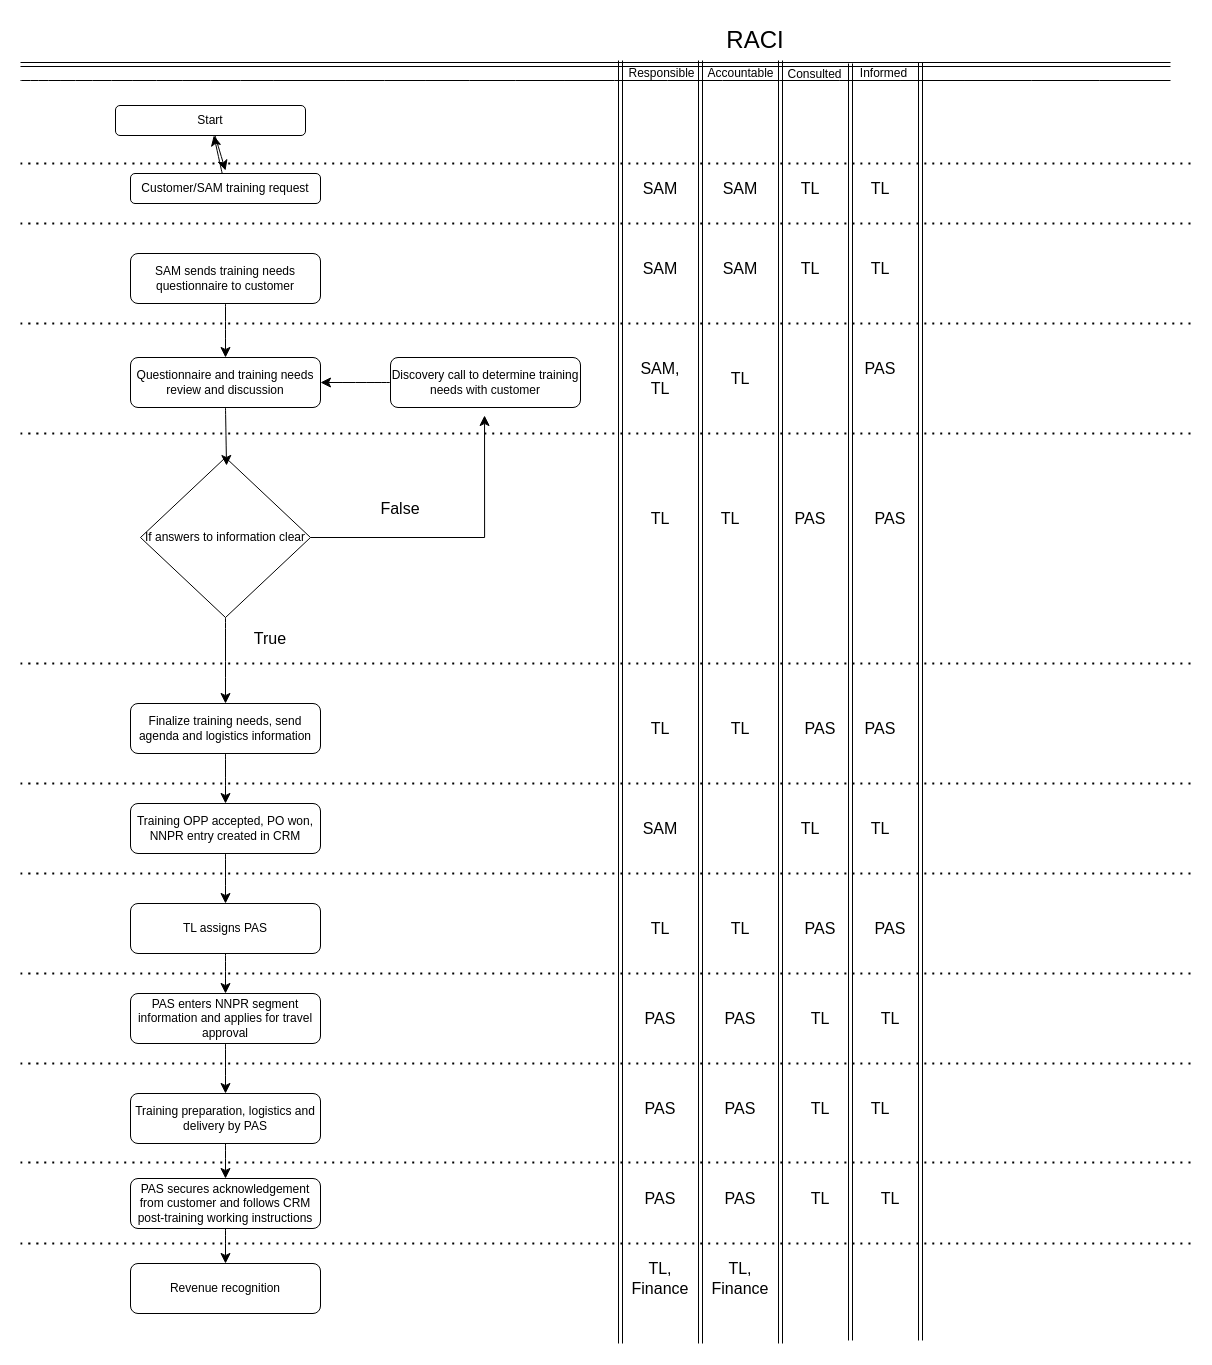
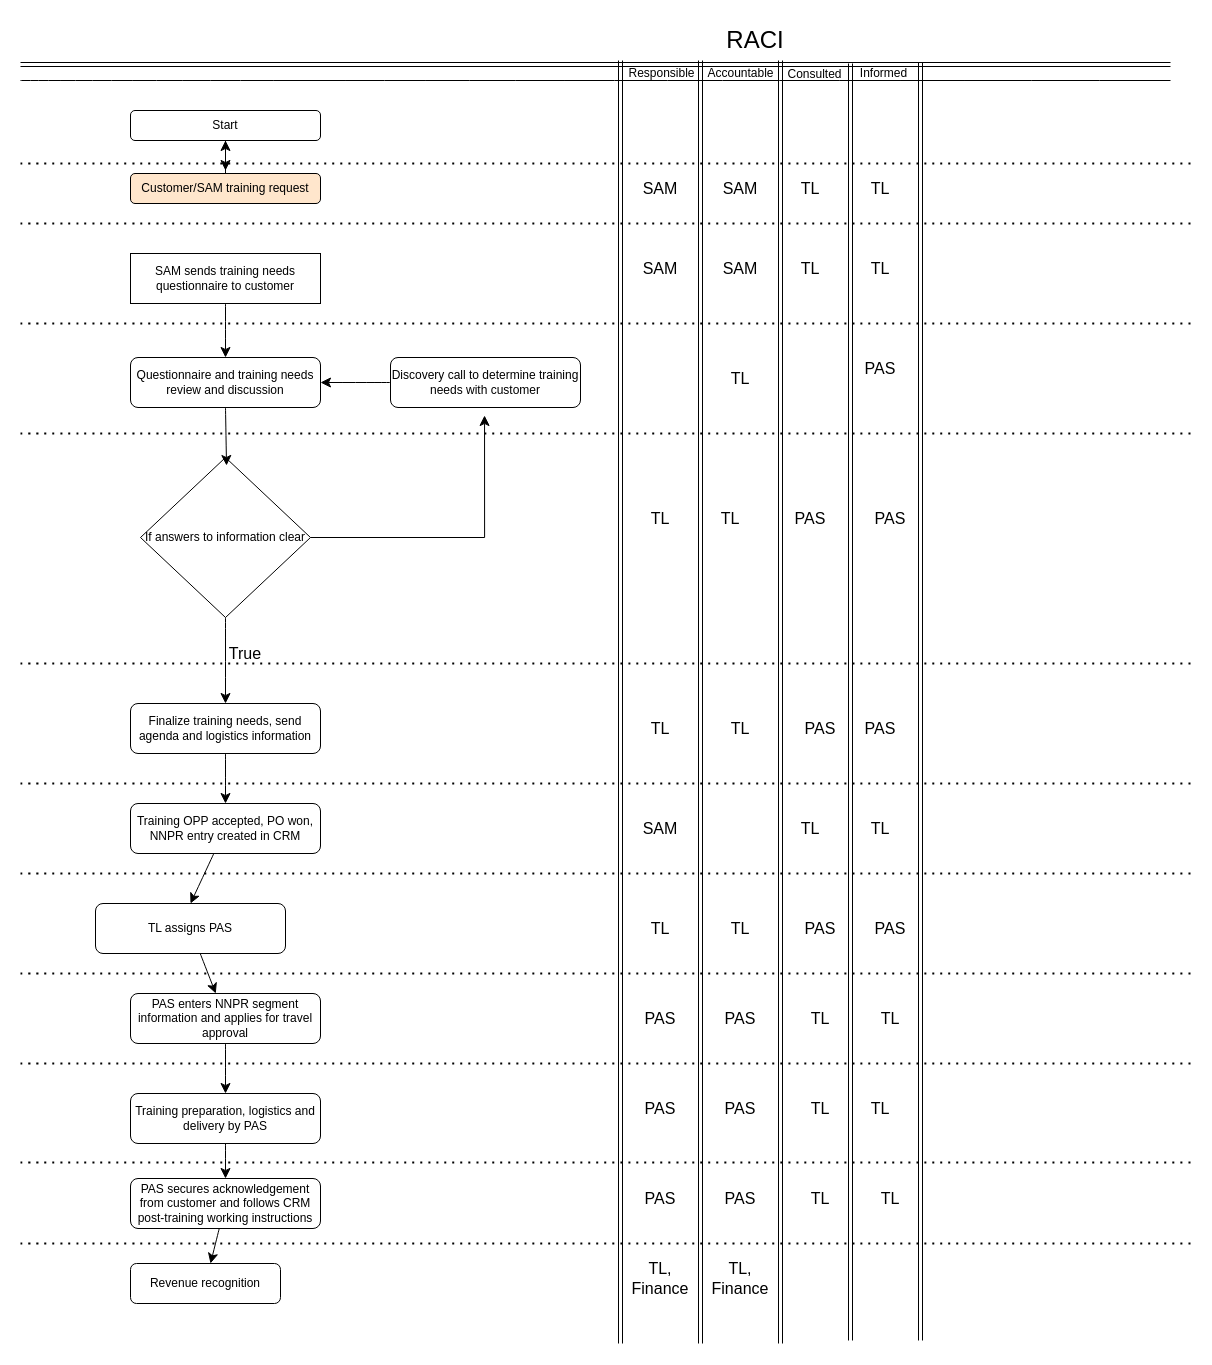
(211, 121) -> (226, 126)
(226, 189) -> (226, 189)
(226, 279) -> (226, 279)
(661, 379) -> none
(401, 509) -> none
(271, 639) -> (246, 654)
(226, 929) -> (191, 929)
(226, 1289) -> (206, 1284)
